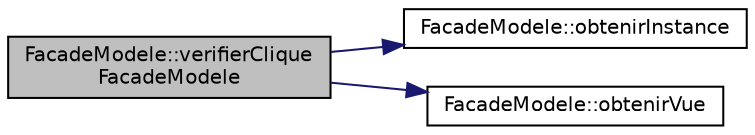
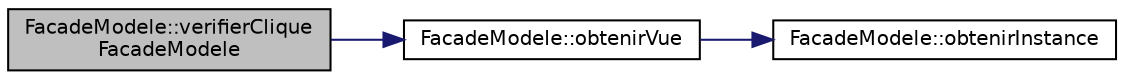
(357, 49) -> (726, 40)
